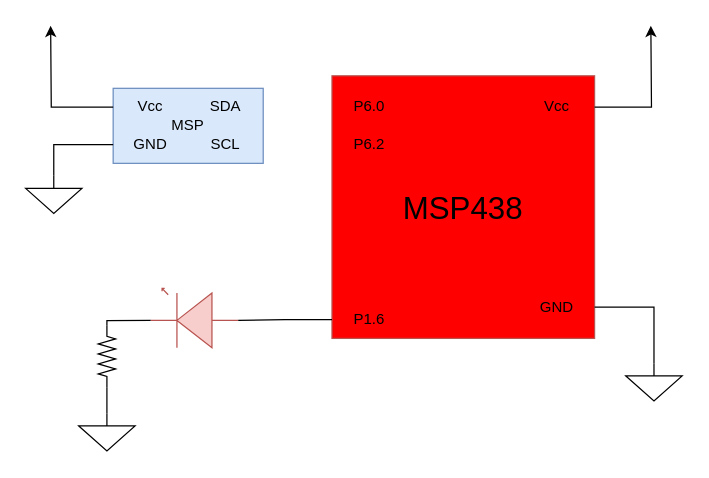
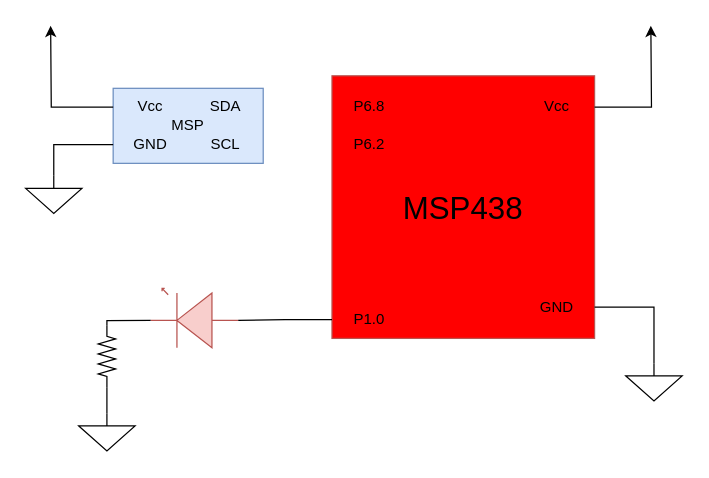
(369, 107) -> (369, 107)
(369, 319) -> (369, 319)
